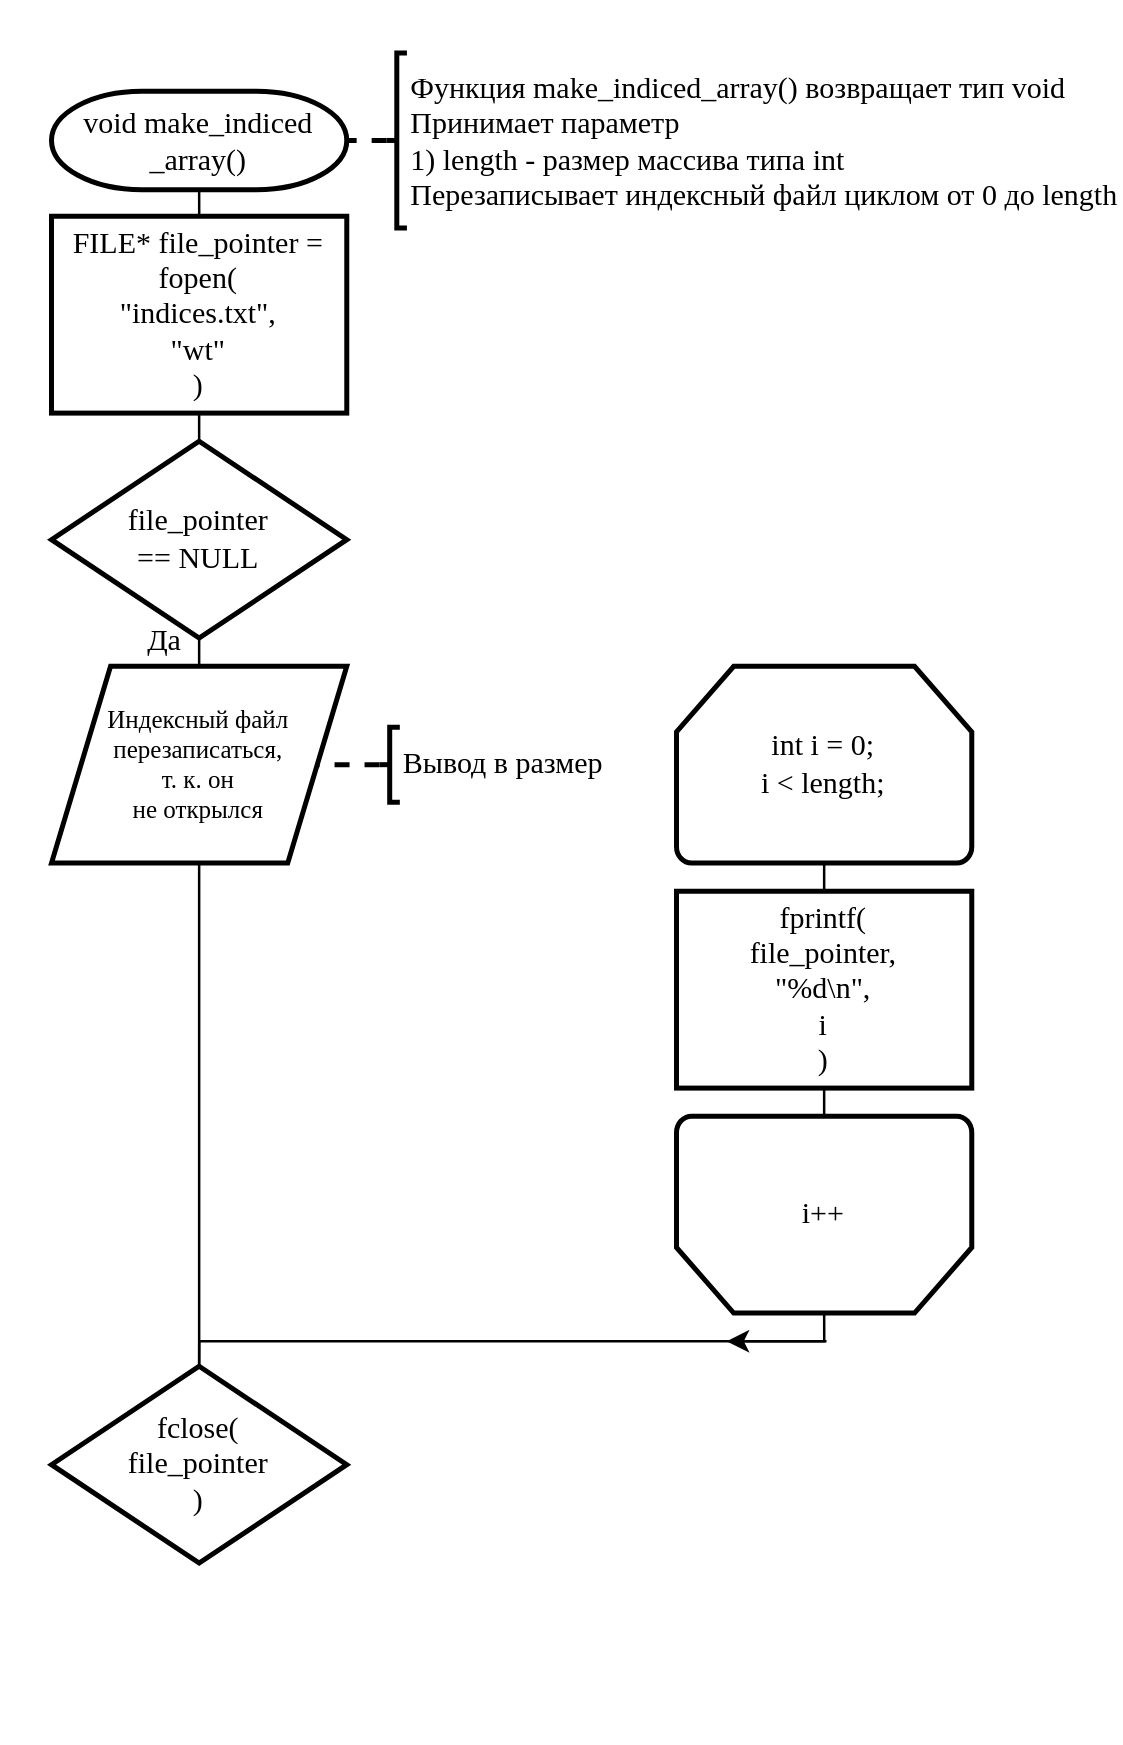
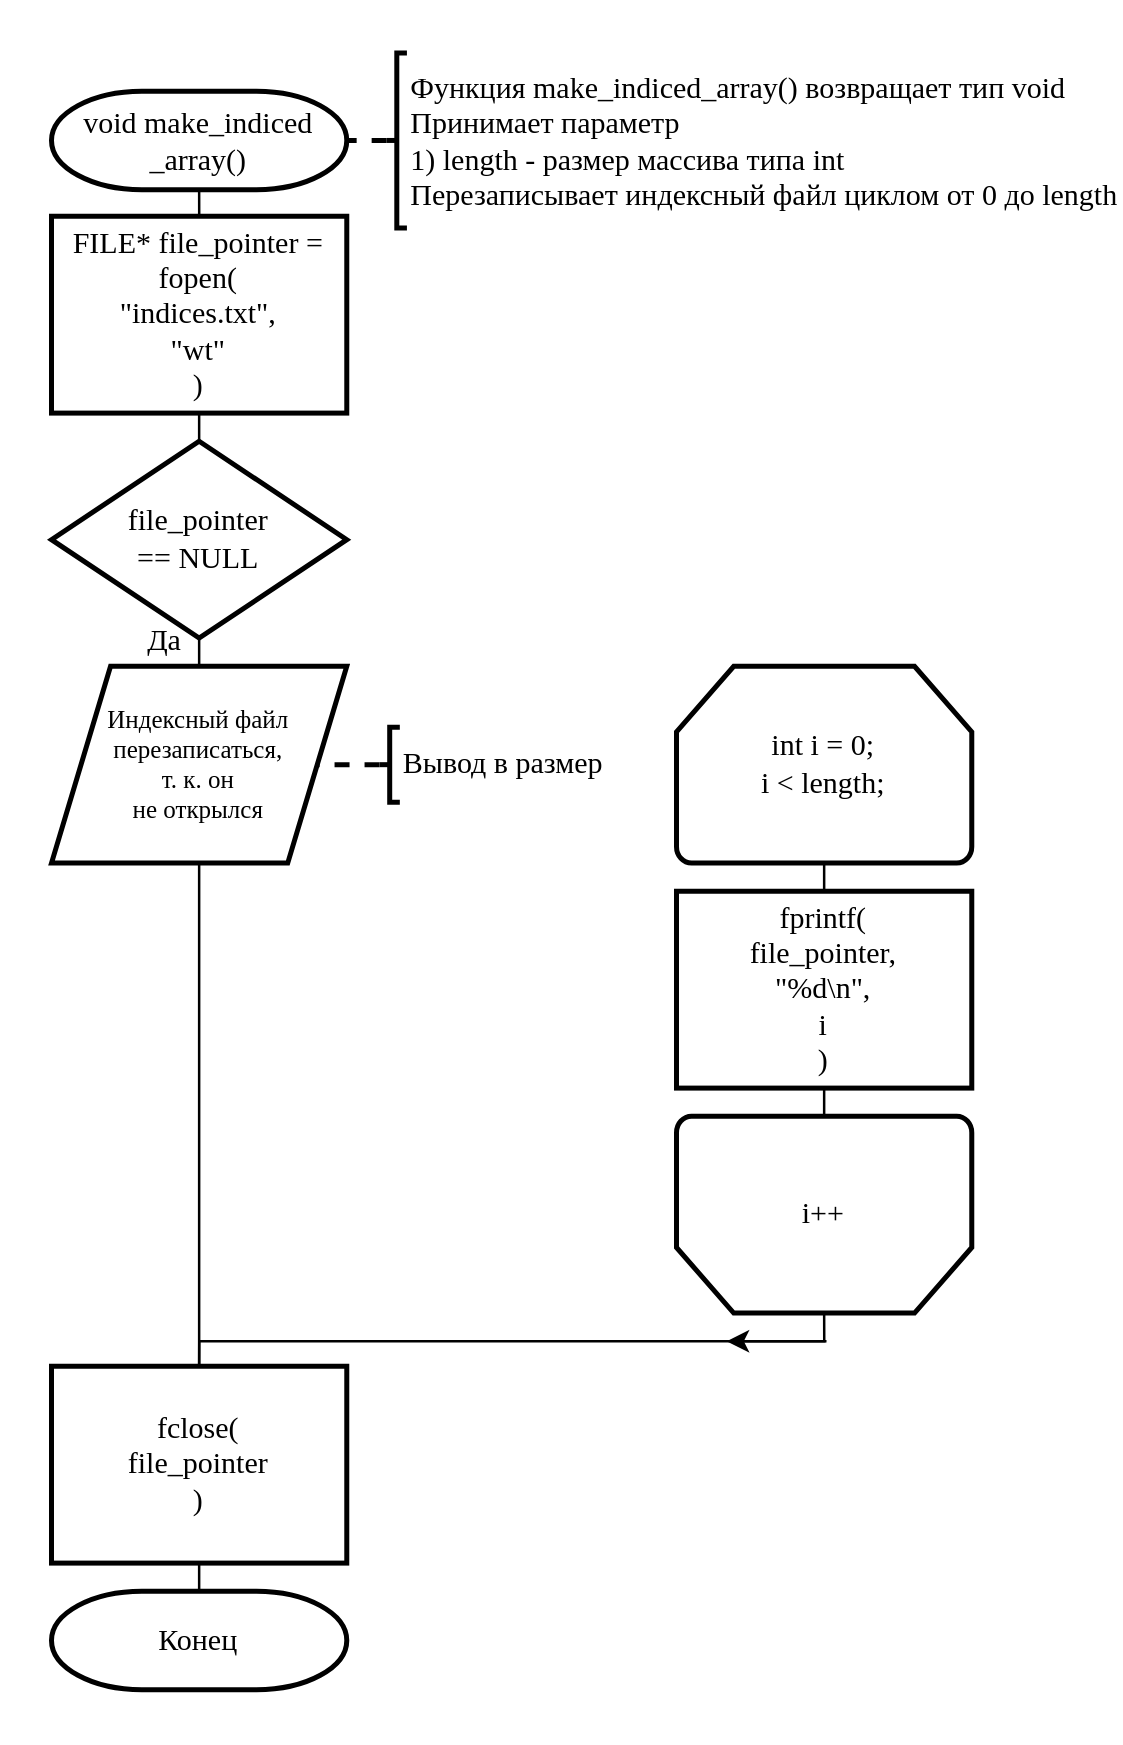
(199, 1465) -> (199, 1465)
none -> (199, 1577)
none -> (199, 1640)
